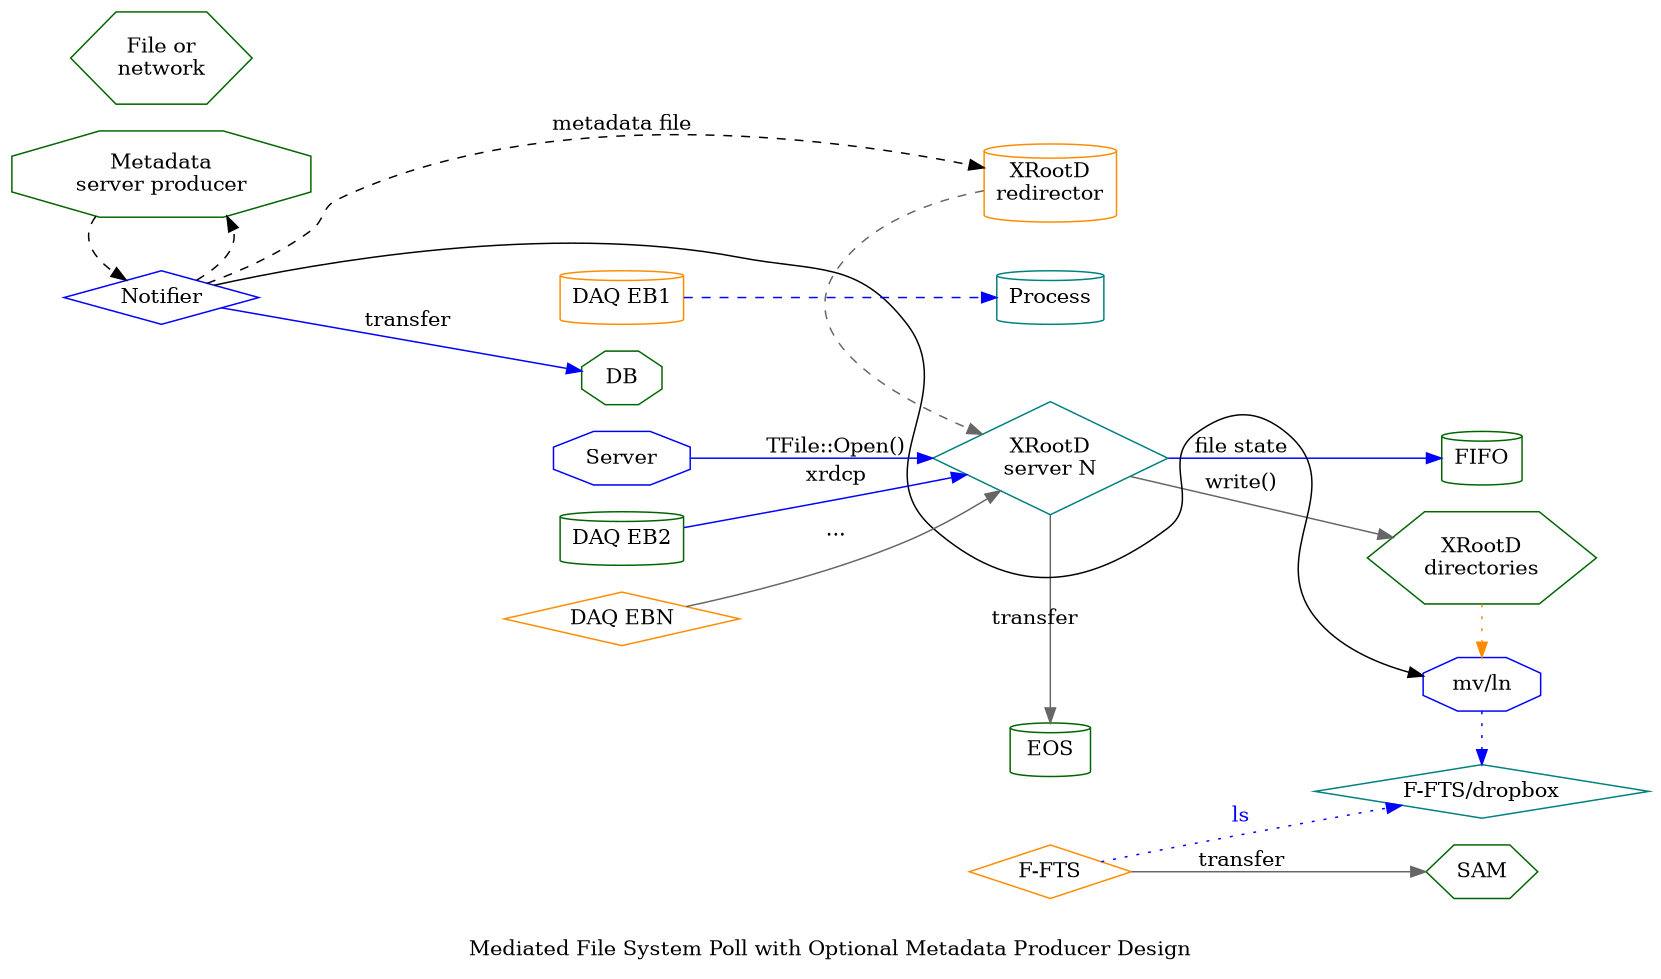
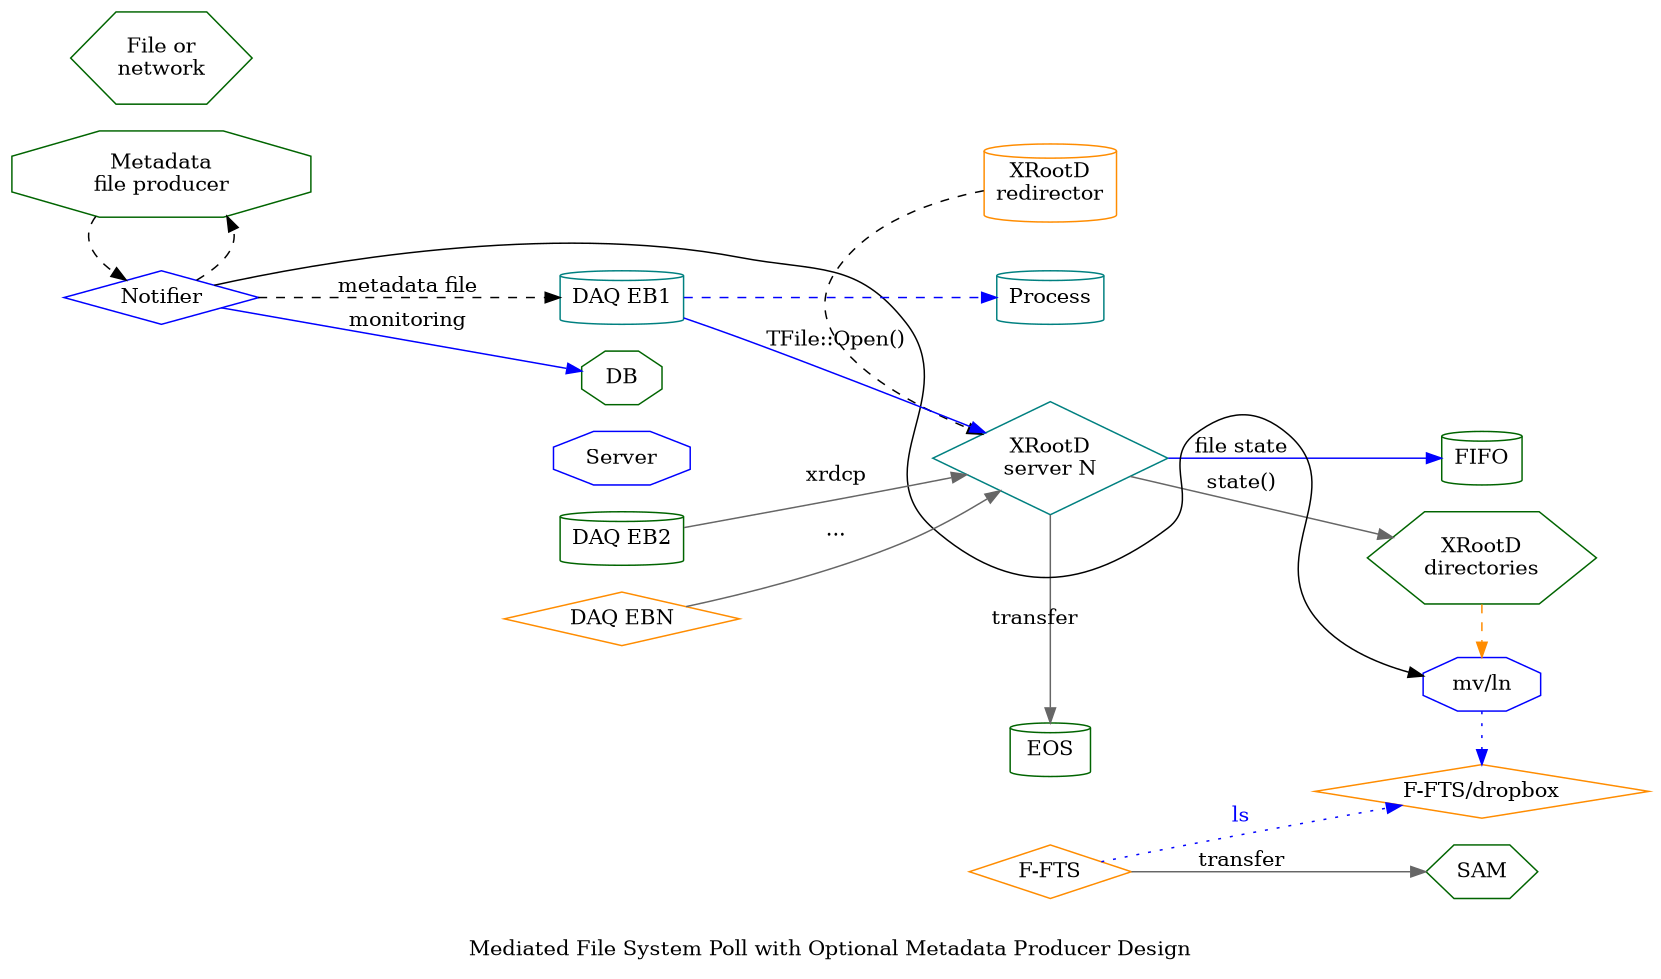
(571, 140) -> (402, 298)
(161, 174) -> (161, 174)
(622, 298) -> (622, 298)
(826, 310) -> (826, 310)
(408, 321) -> (408, 321)
(804, 458) -> (828, 371)
(1241, 483) -> (1241, 483)
(818, 503) -> (818, 503)
(1482, 623) -> (1482, 623)
(1482, 791) -> (1482, 791)
